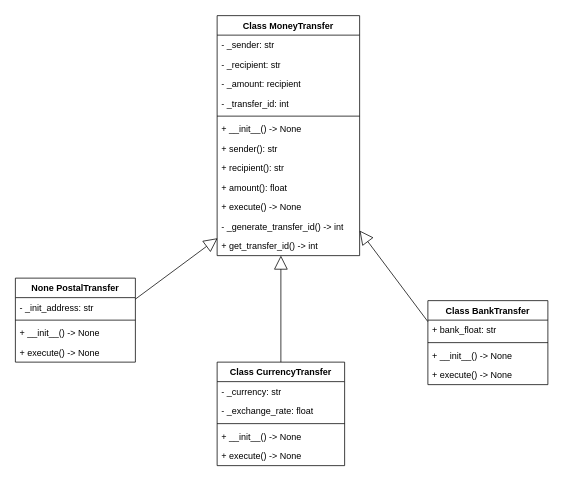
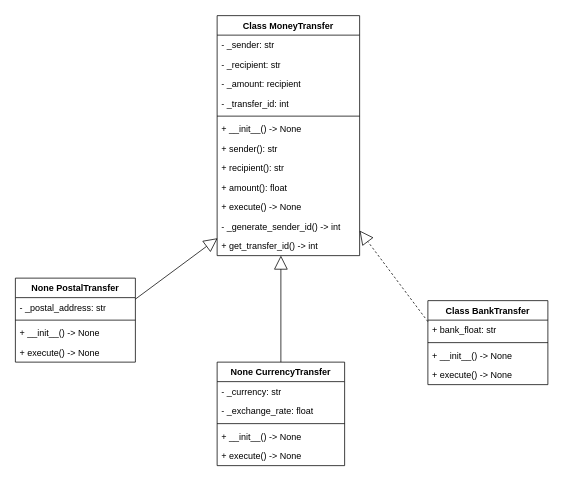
(289, 232) -> (289, 232)
(397, 280) -> (397, 280)
(64, 308) -> (71, 308)
(281, 373) -> (281, 373)
